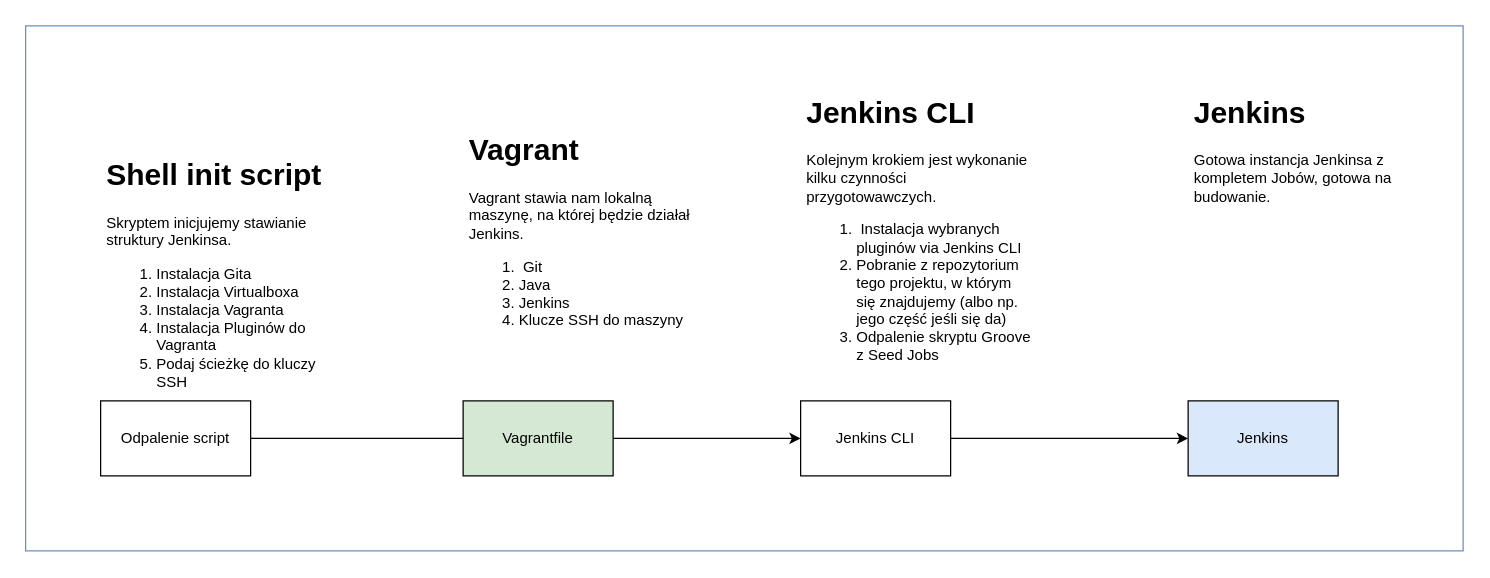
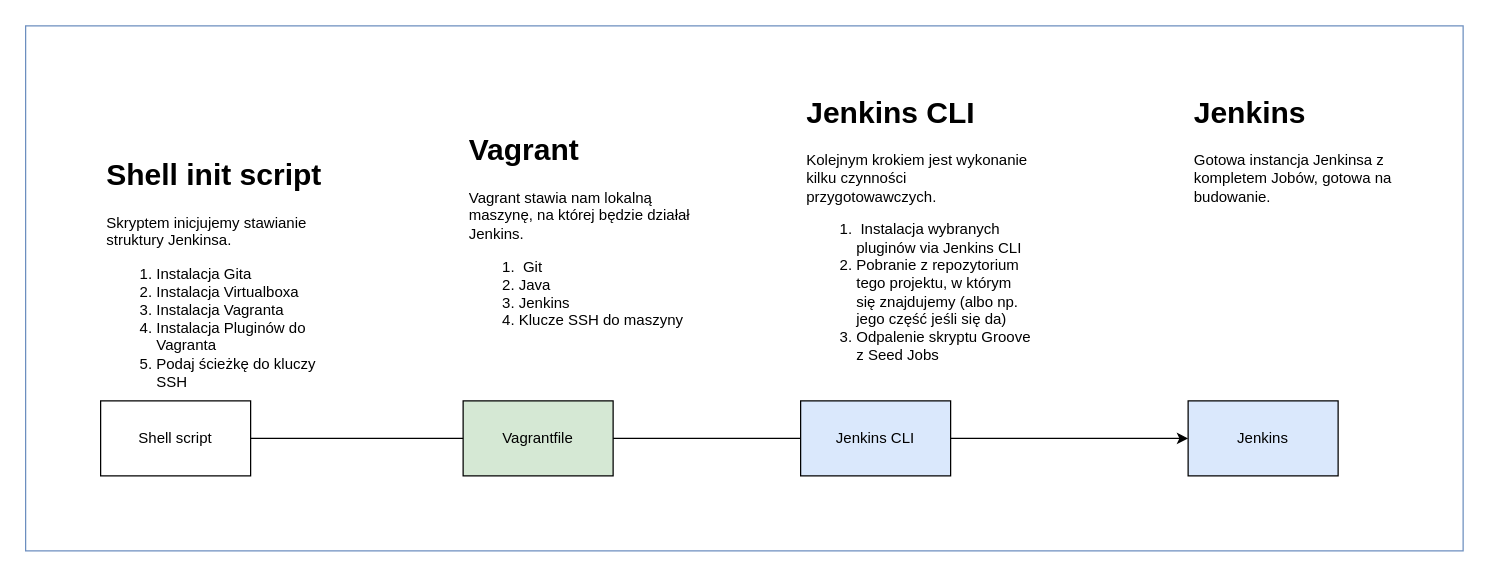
(176, 438) -> (176, 438)
(791, 438) -> (794, 438)
(876, 438) -> (876, 438)
